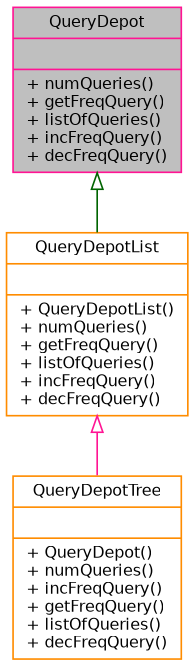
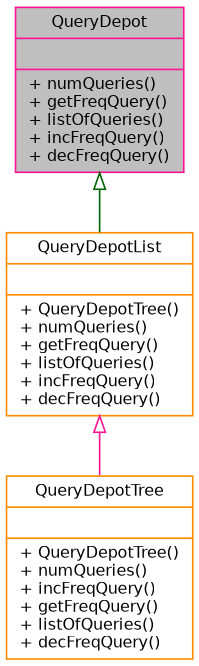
(97, 310) -> (100, 310)
(90, 553) -> (100, 553)
